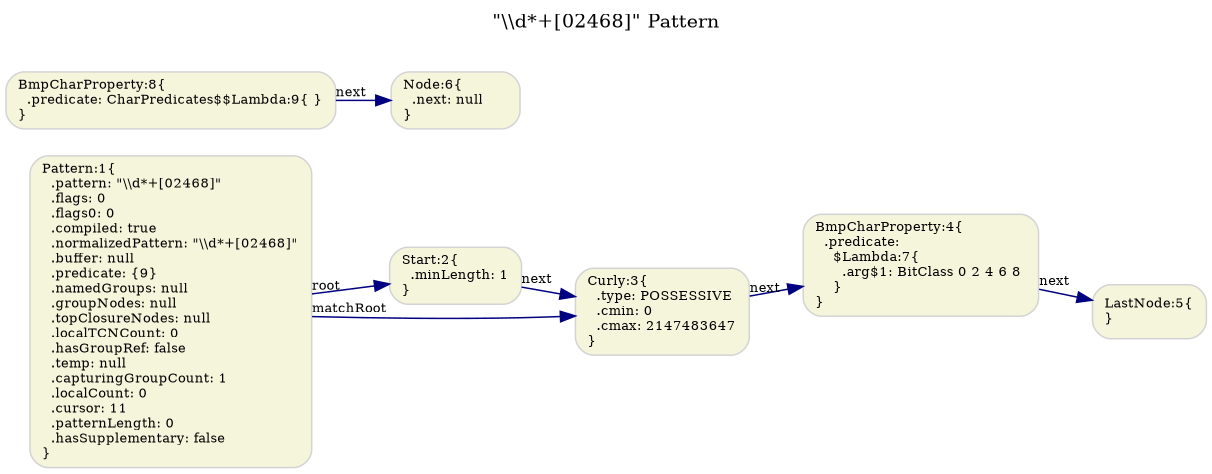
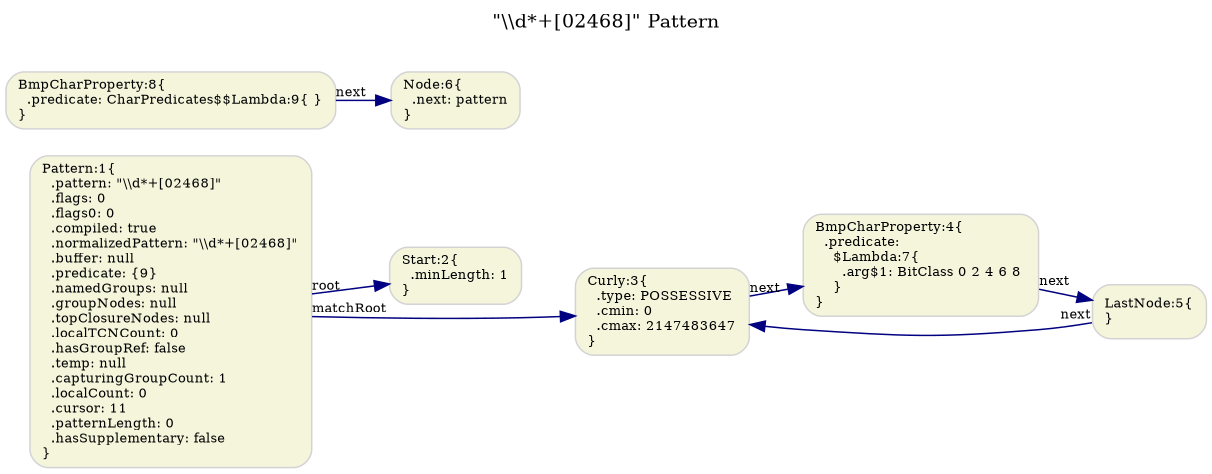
(456, 100) -> (456, 100)
(541, 291) -> (929, 335)
